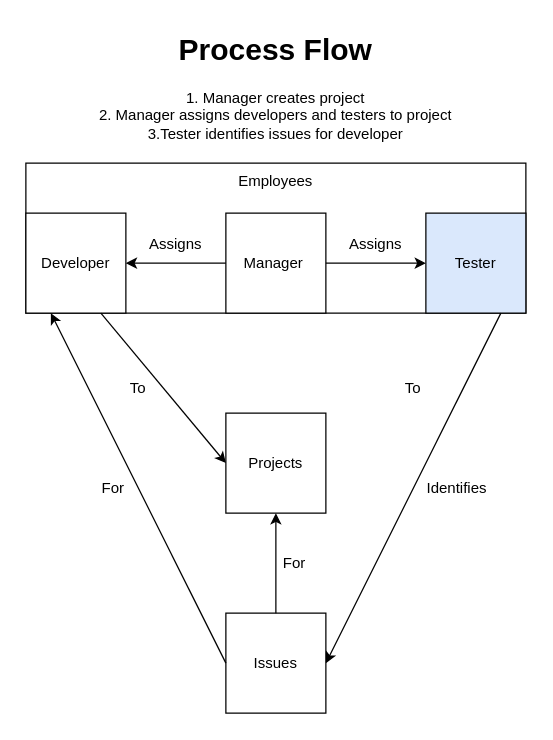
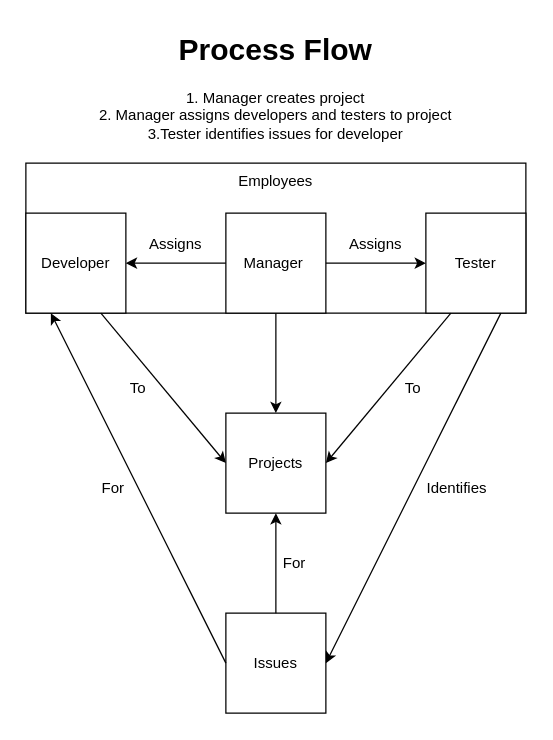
(476, 263) -> (476, 263)
none -> (276, 359)
none -> (391, 385)
